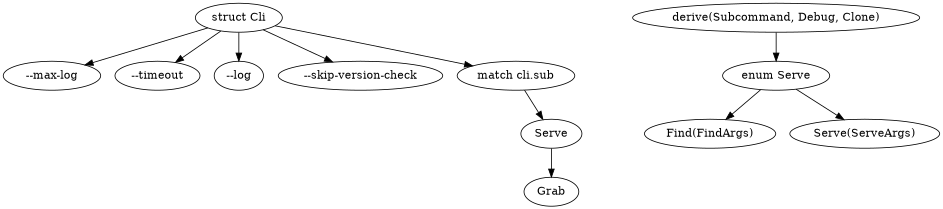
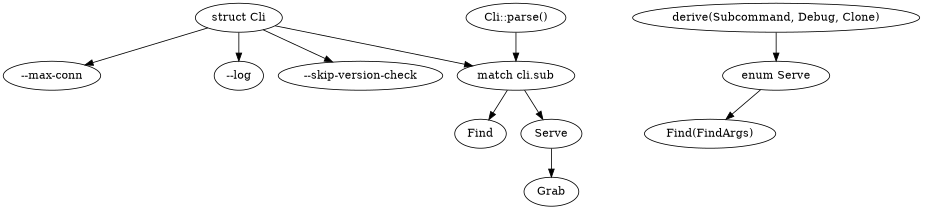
none -> (516, 18)
(52, 76) -> (52, 76)
(157, 76) -> none
none -> (481, 134)
(865, 134) -> none
